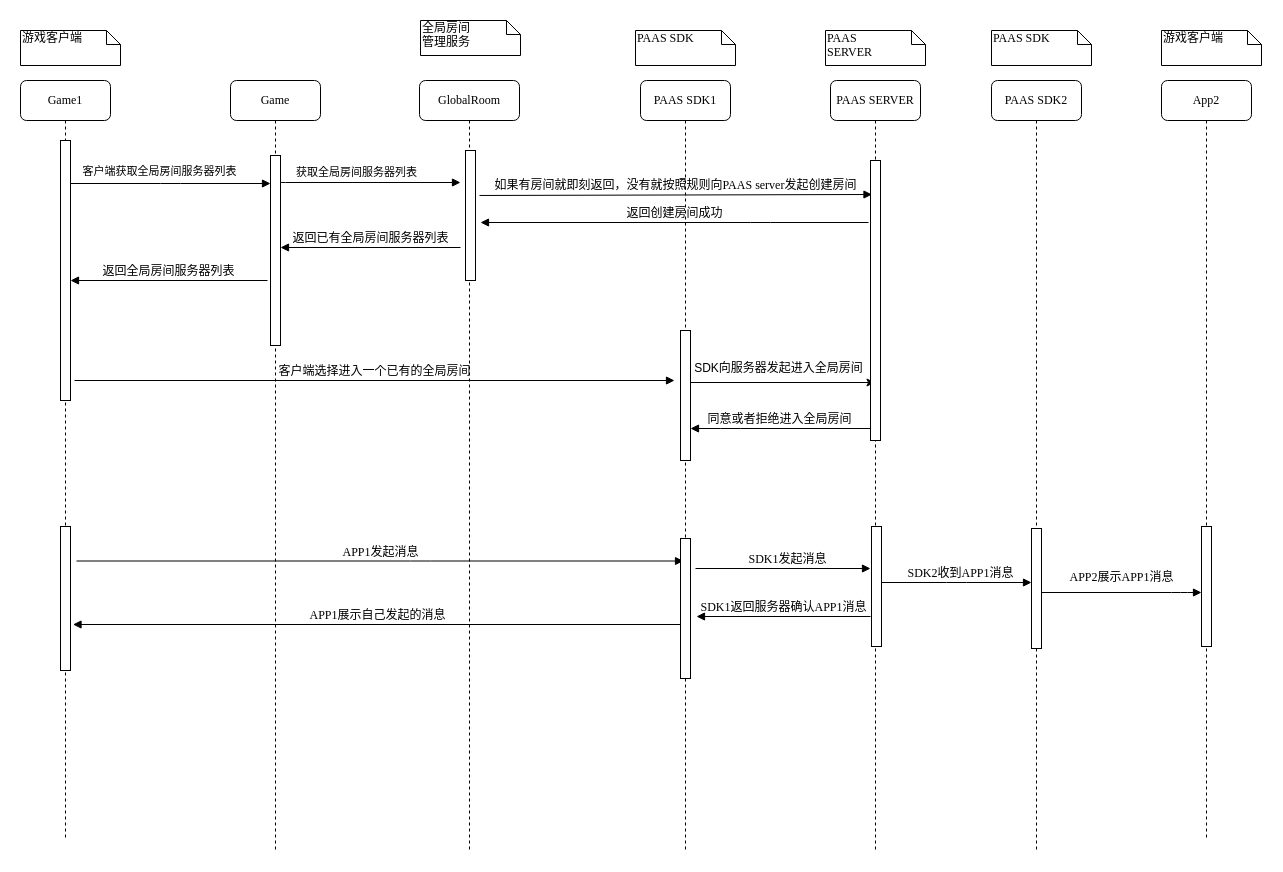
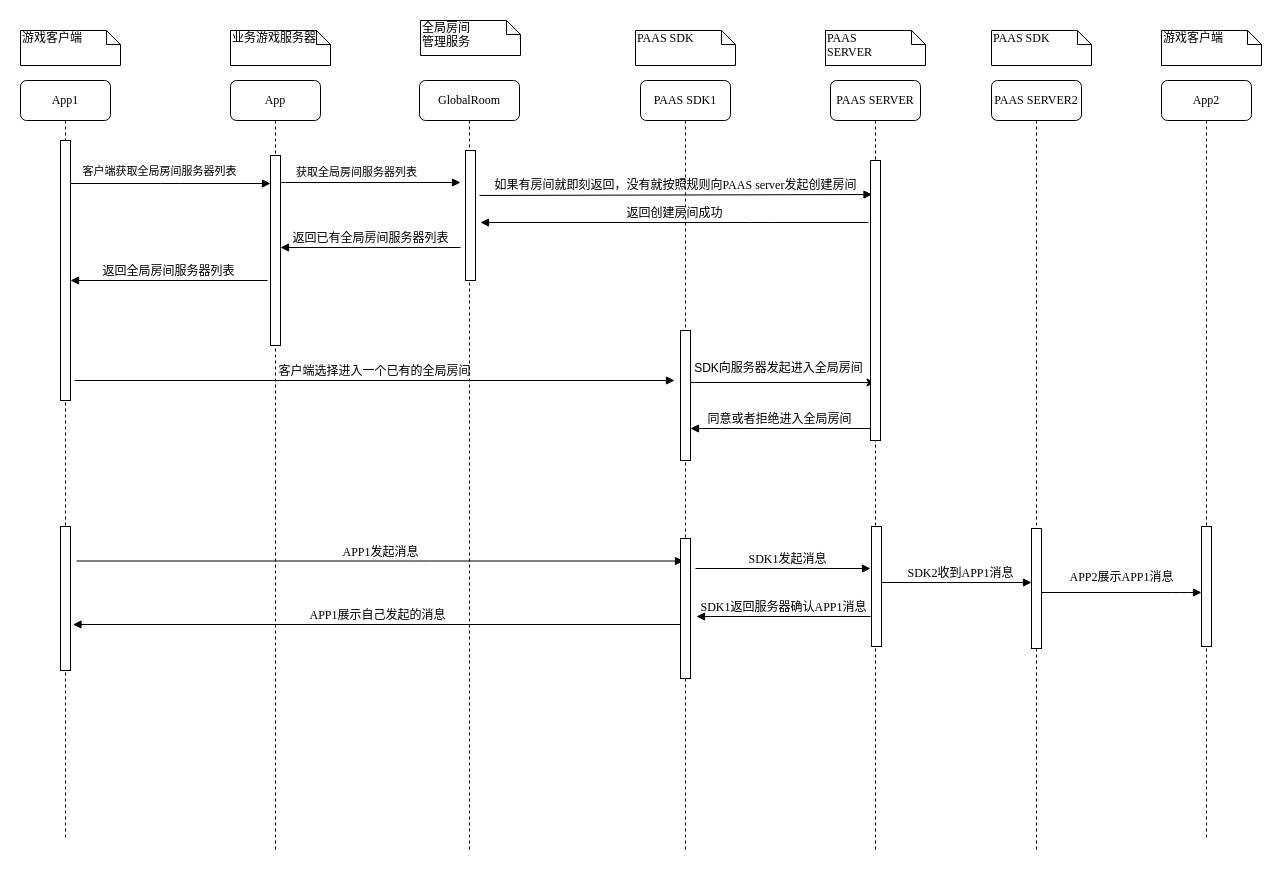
none -> (281, 48)
(66, 101) -> (66, 101)
(276, 101) -> (276, 101)
(1037, 101) -> (1037, 101)
